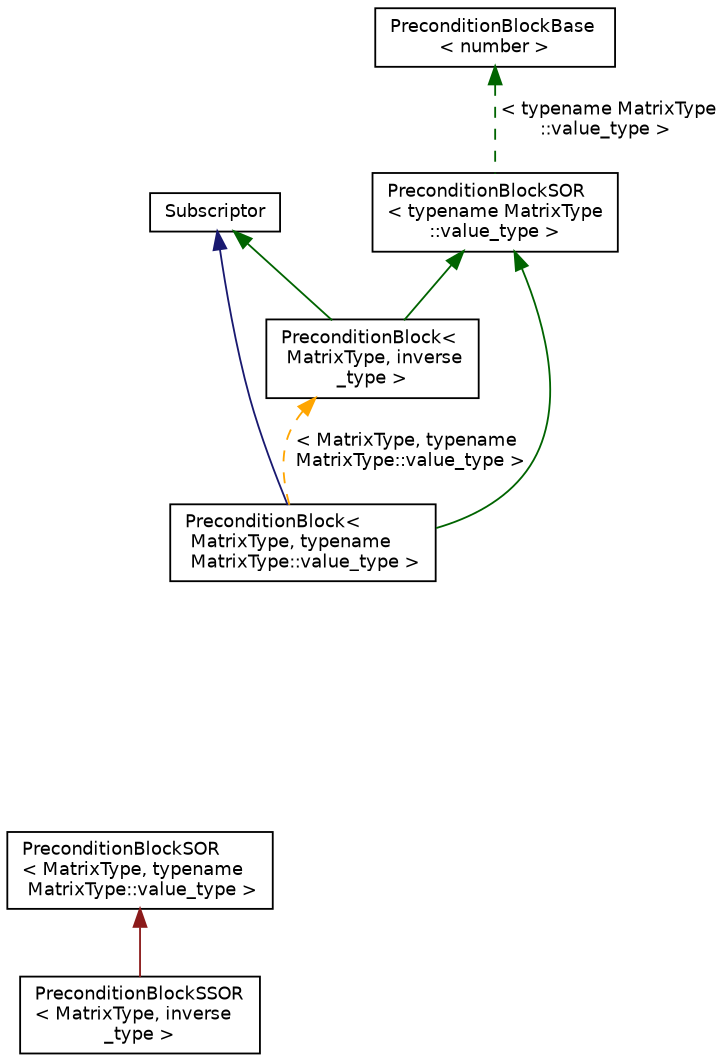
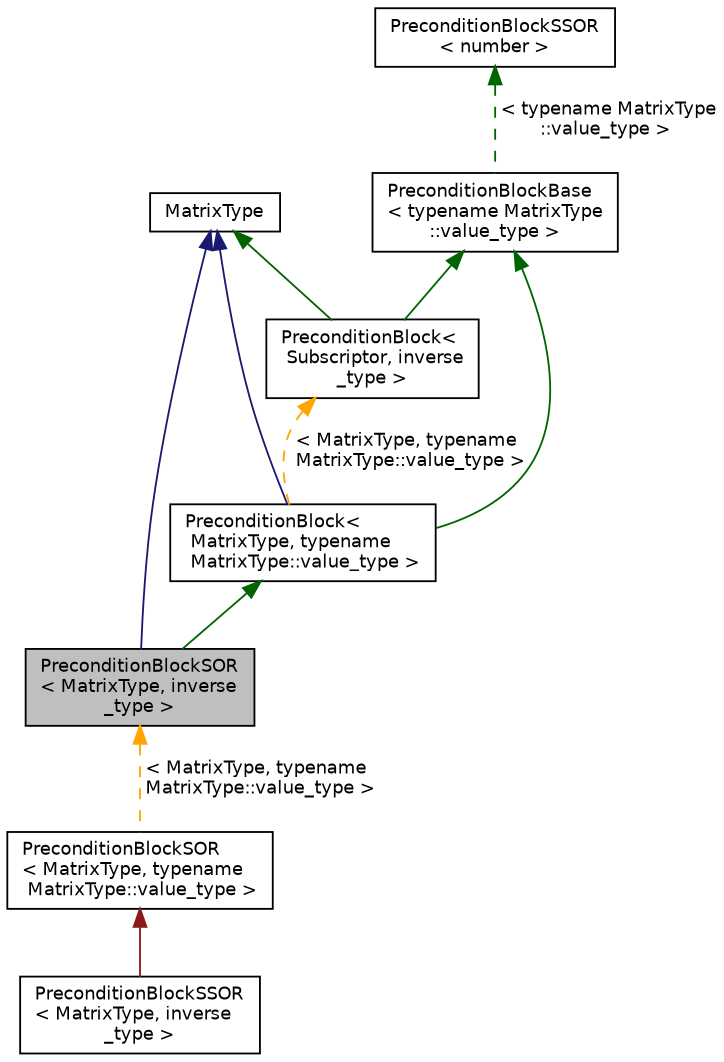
(495, 38) -> (495, 38)
(215, 212) -> (215, 212)
(495, 212) -> (495, 212)
(373, 359) -> (373, 359)
none -> (140, 687)
